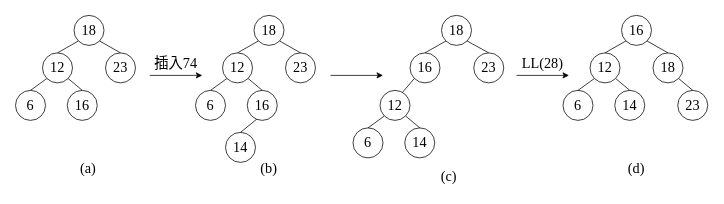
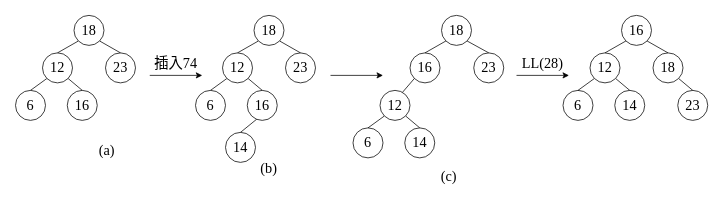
(88, 169) -> (107, 150)
(636, 169) -> none
